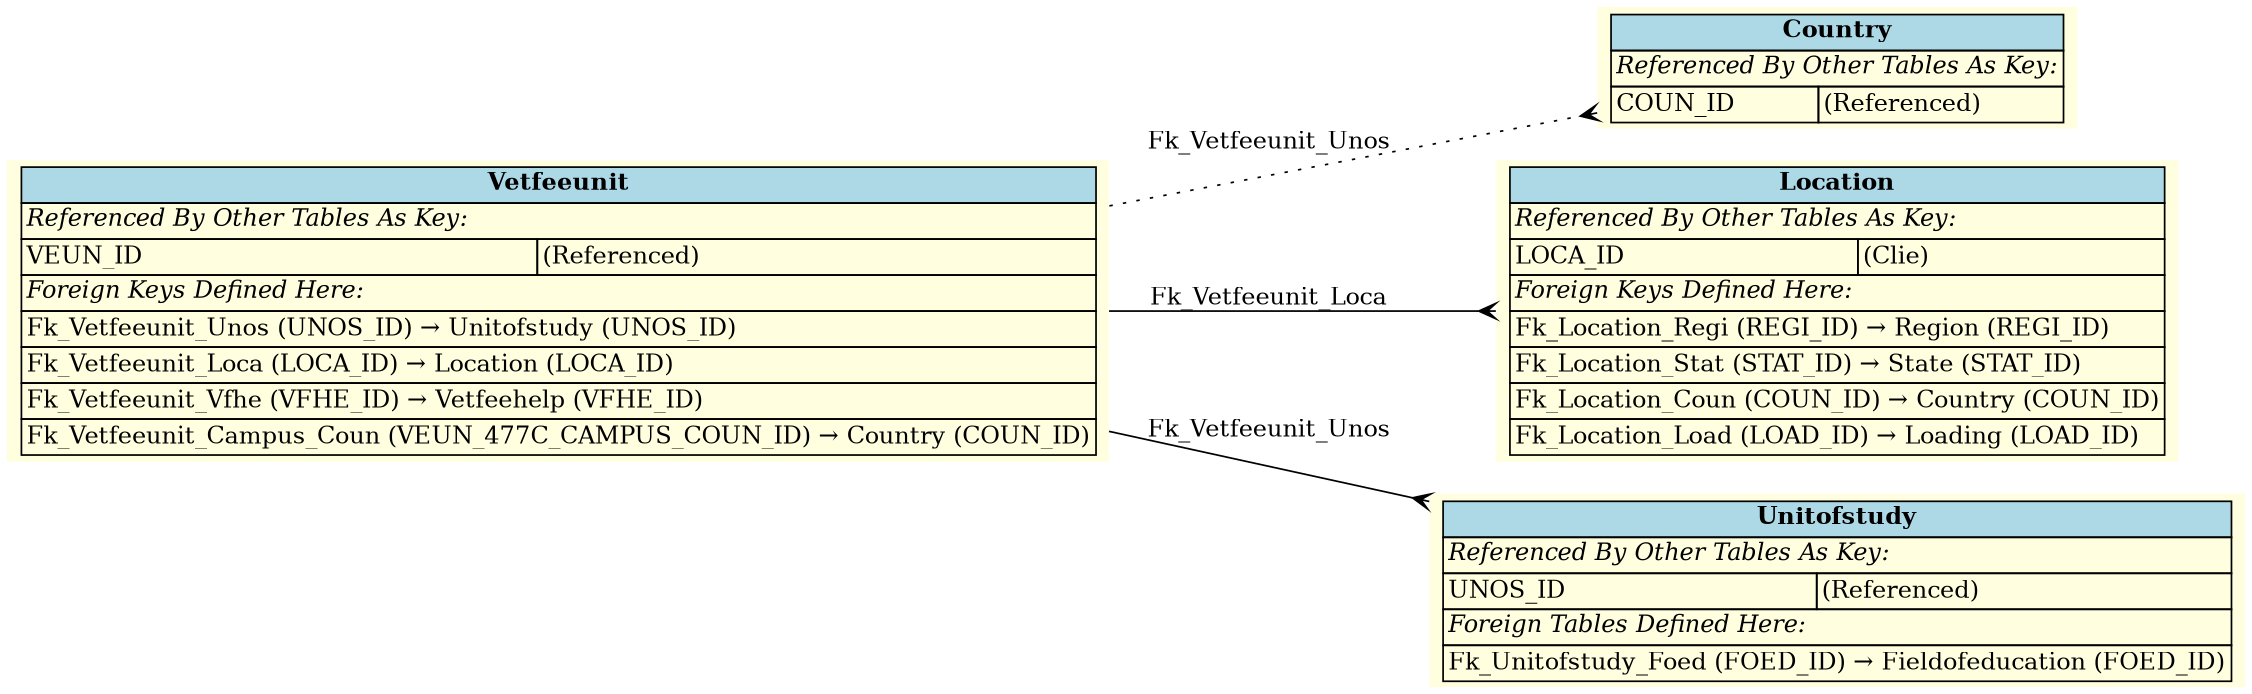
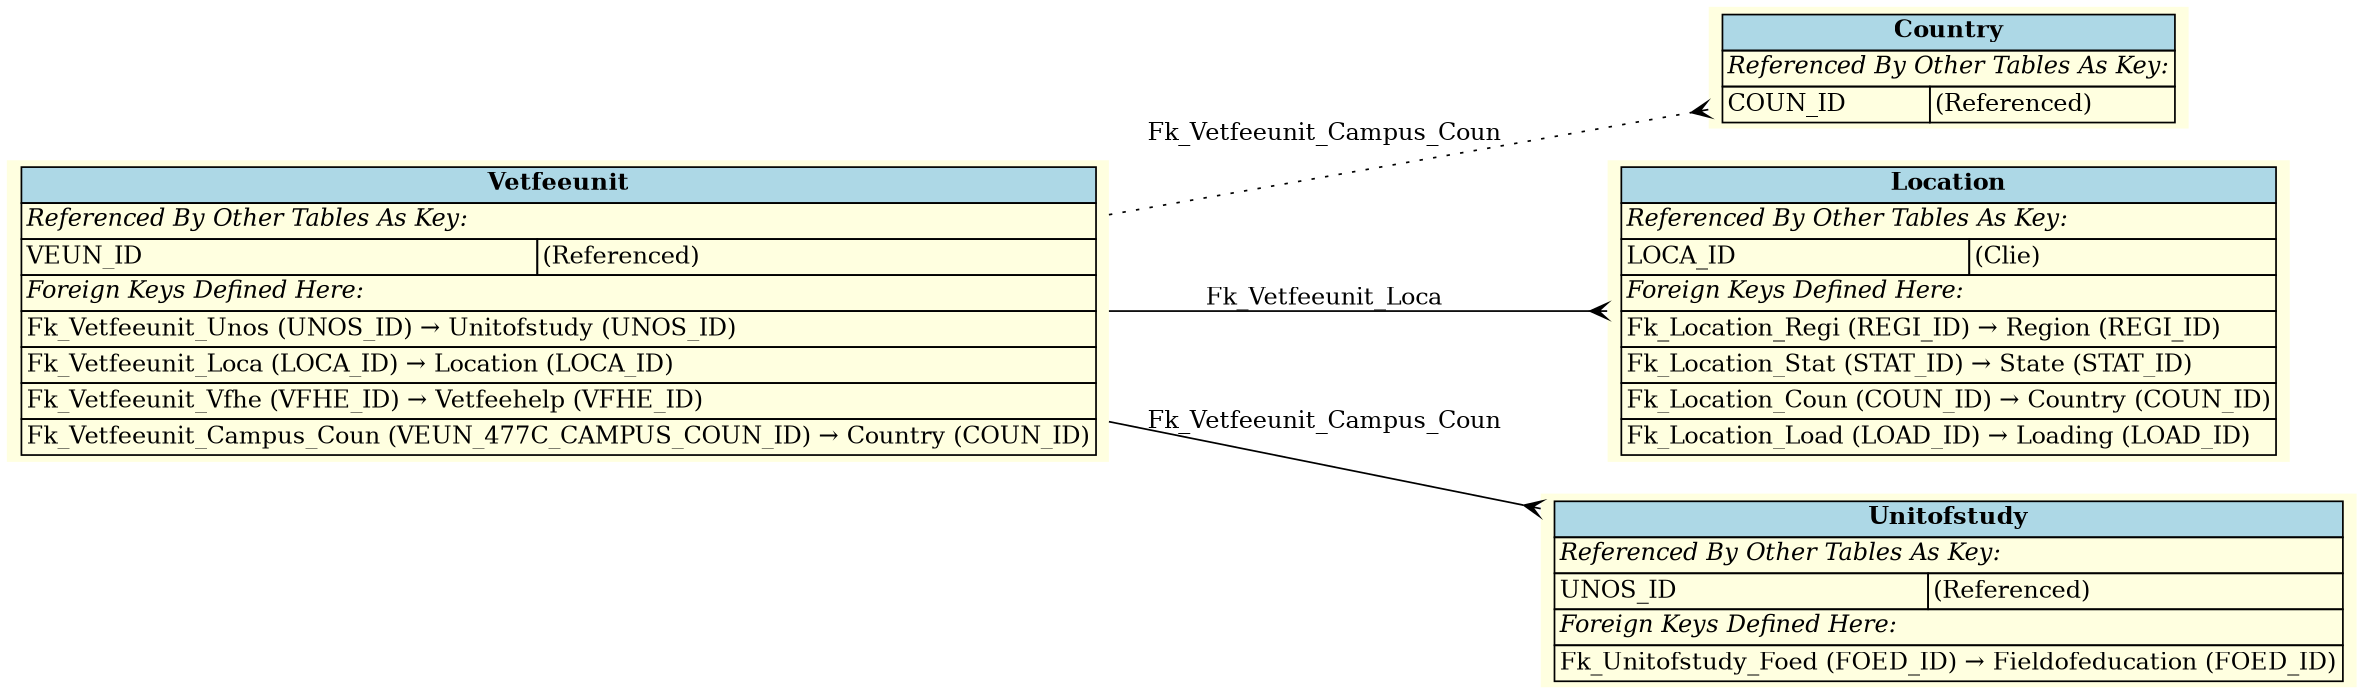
(1269, 142) -> (1325, 134)
(1269, 430) -> (1325, 422)
(1627, 625) -> (1728, 625)
